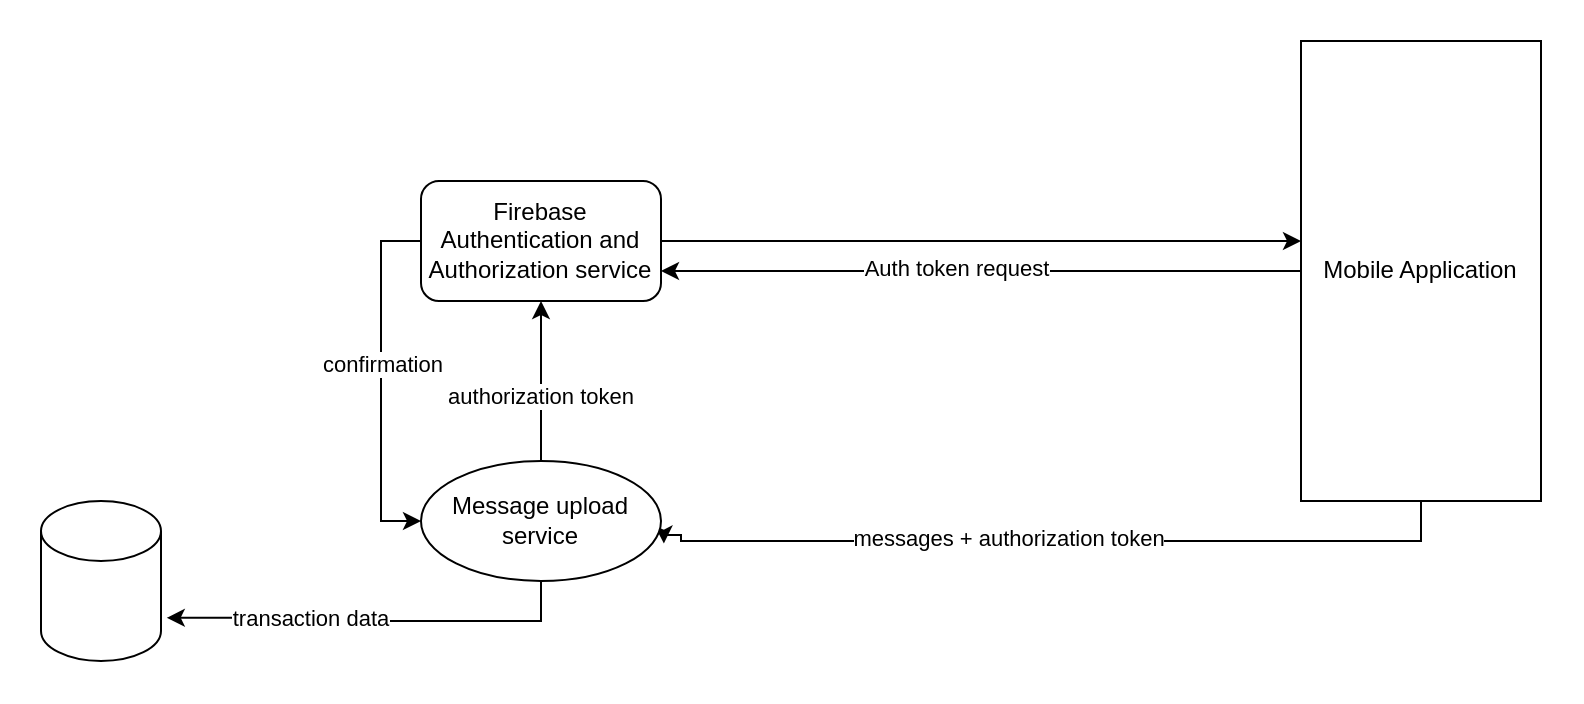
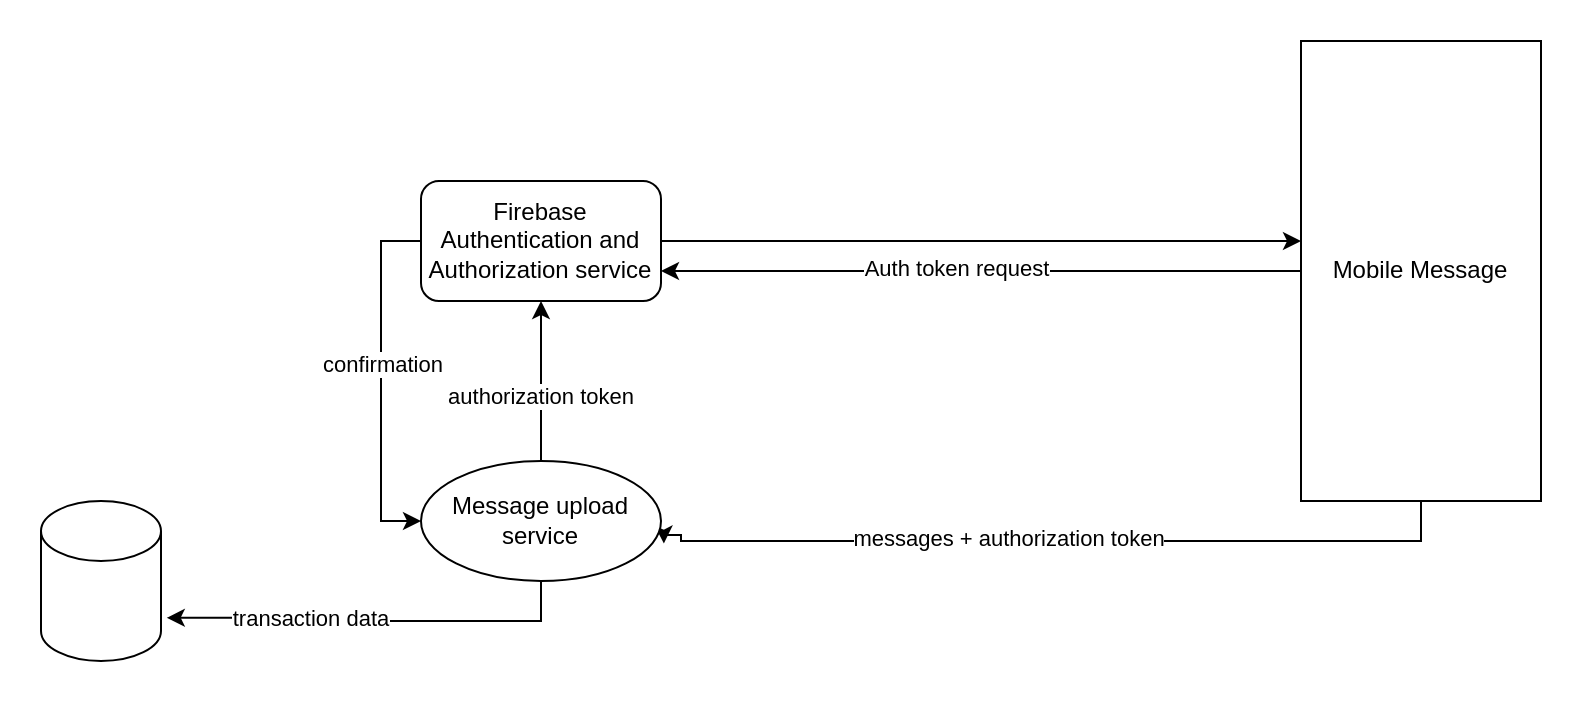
(1421, 271) -> (1421, 271)
